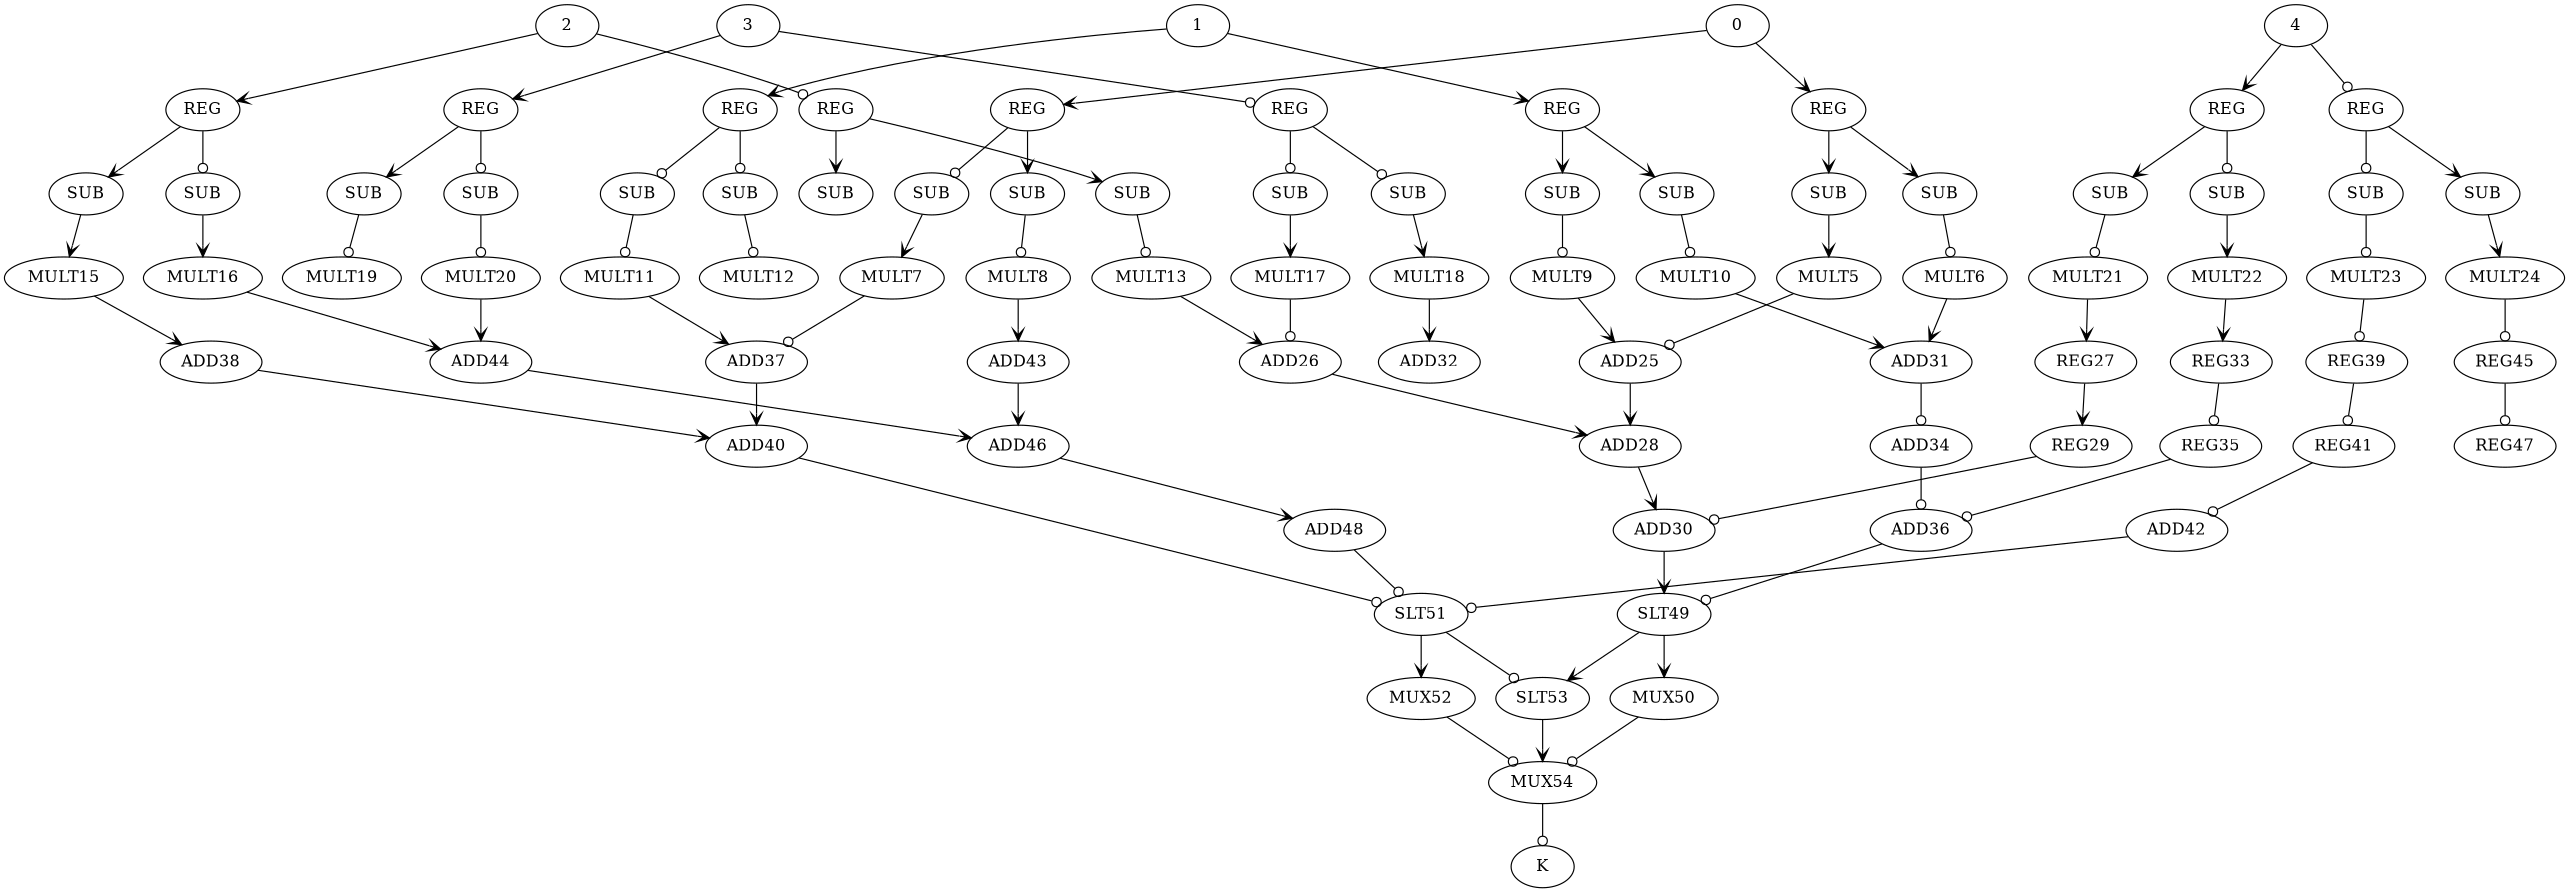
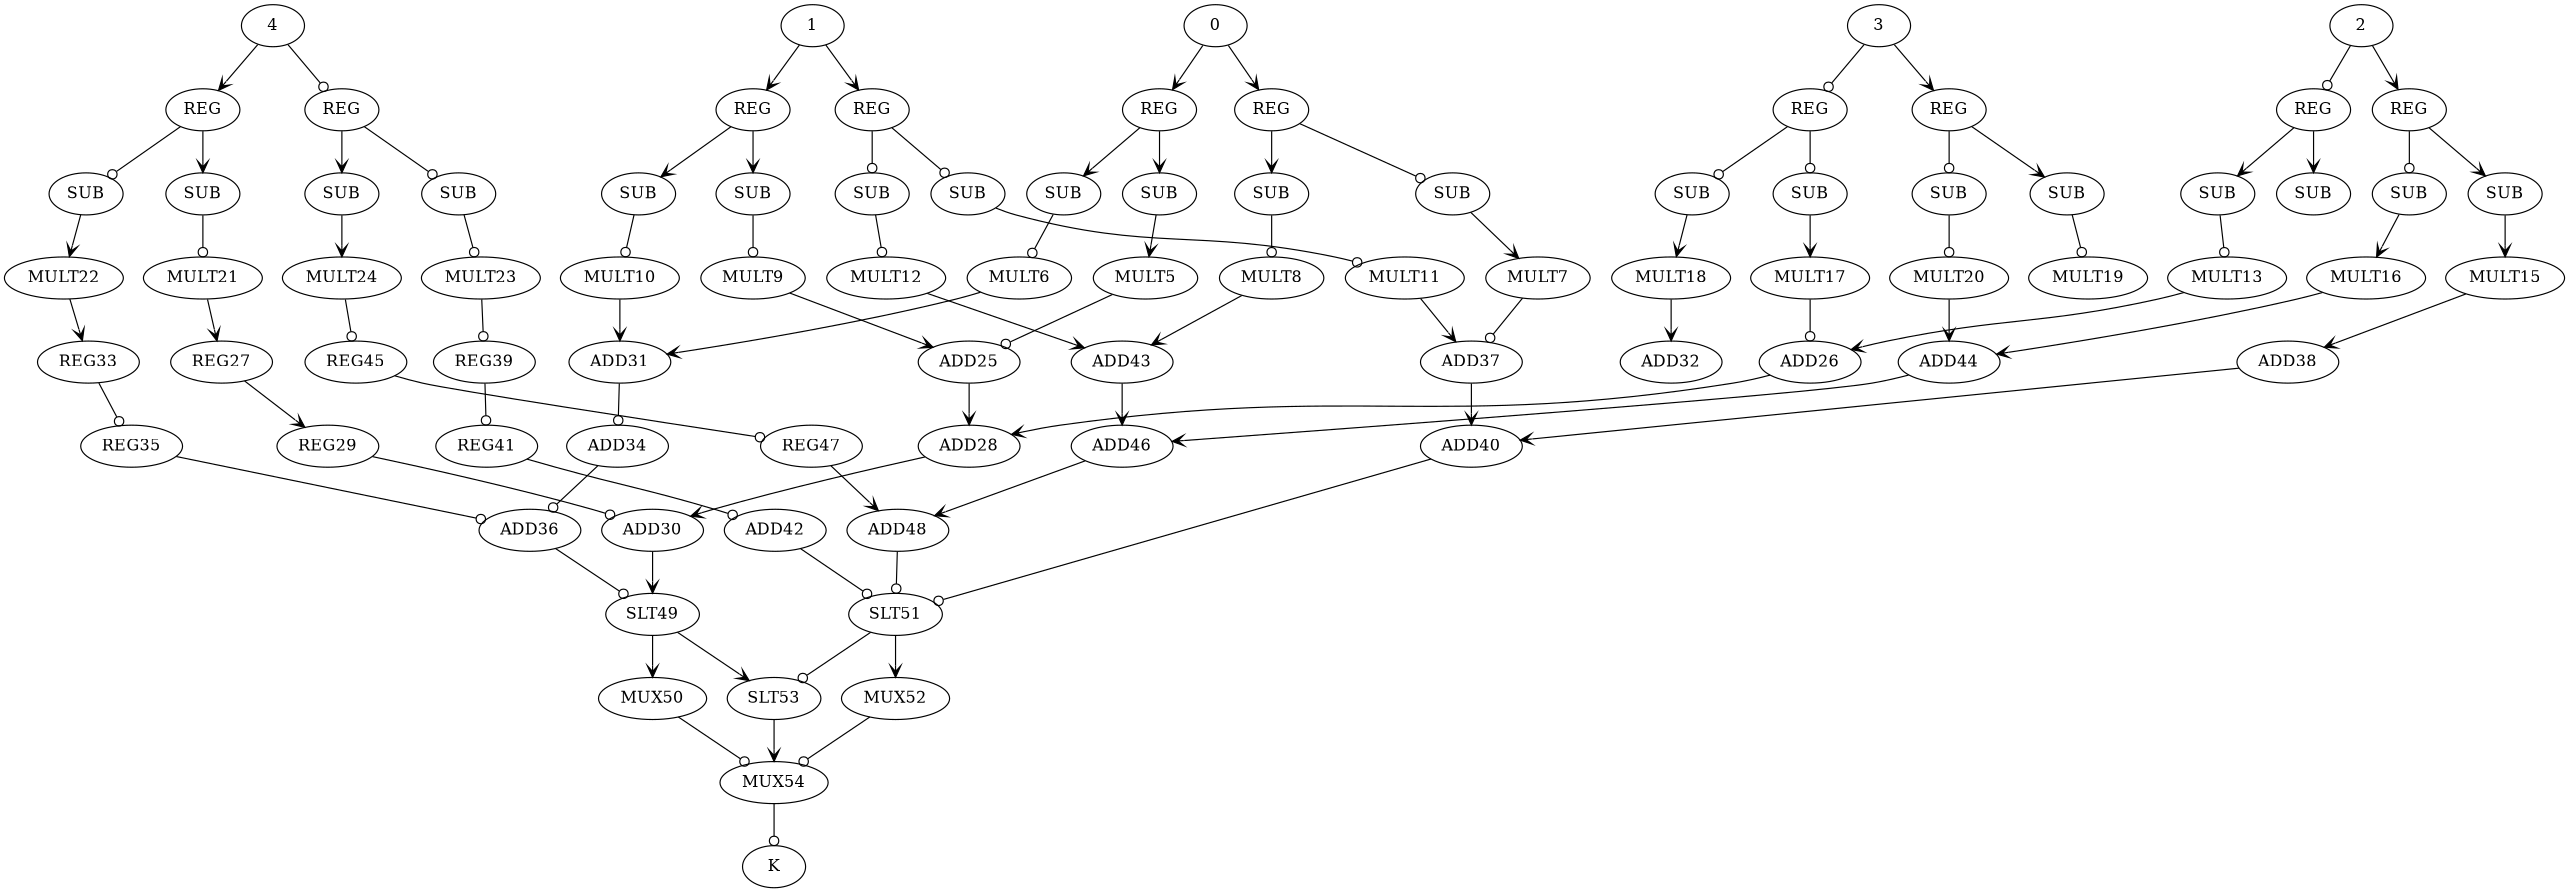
none -> (1000, 319)
none -> (850, 484)
